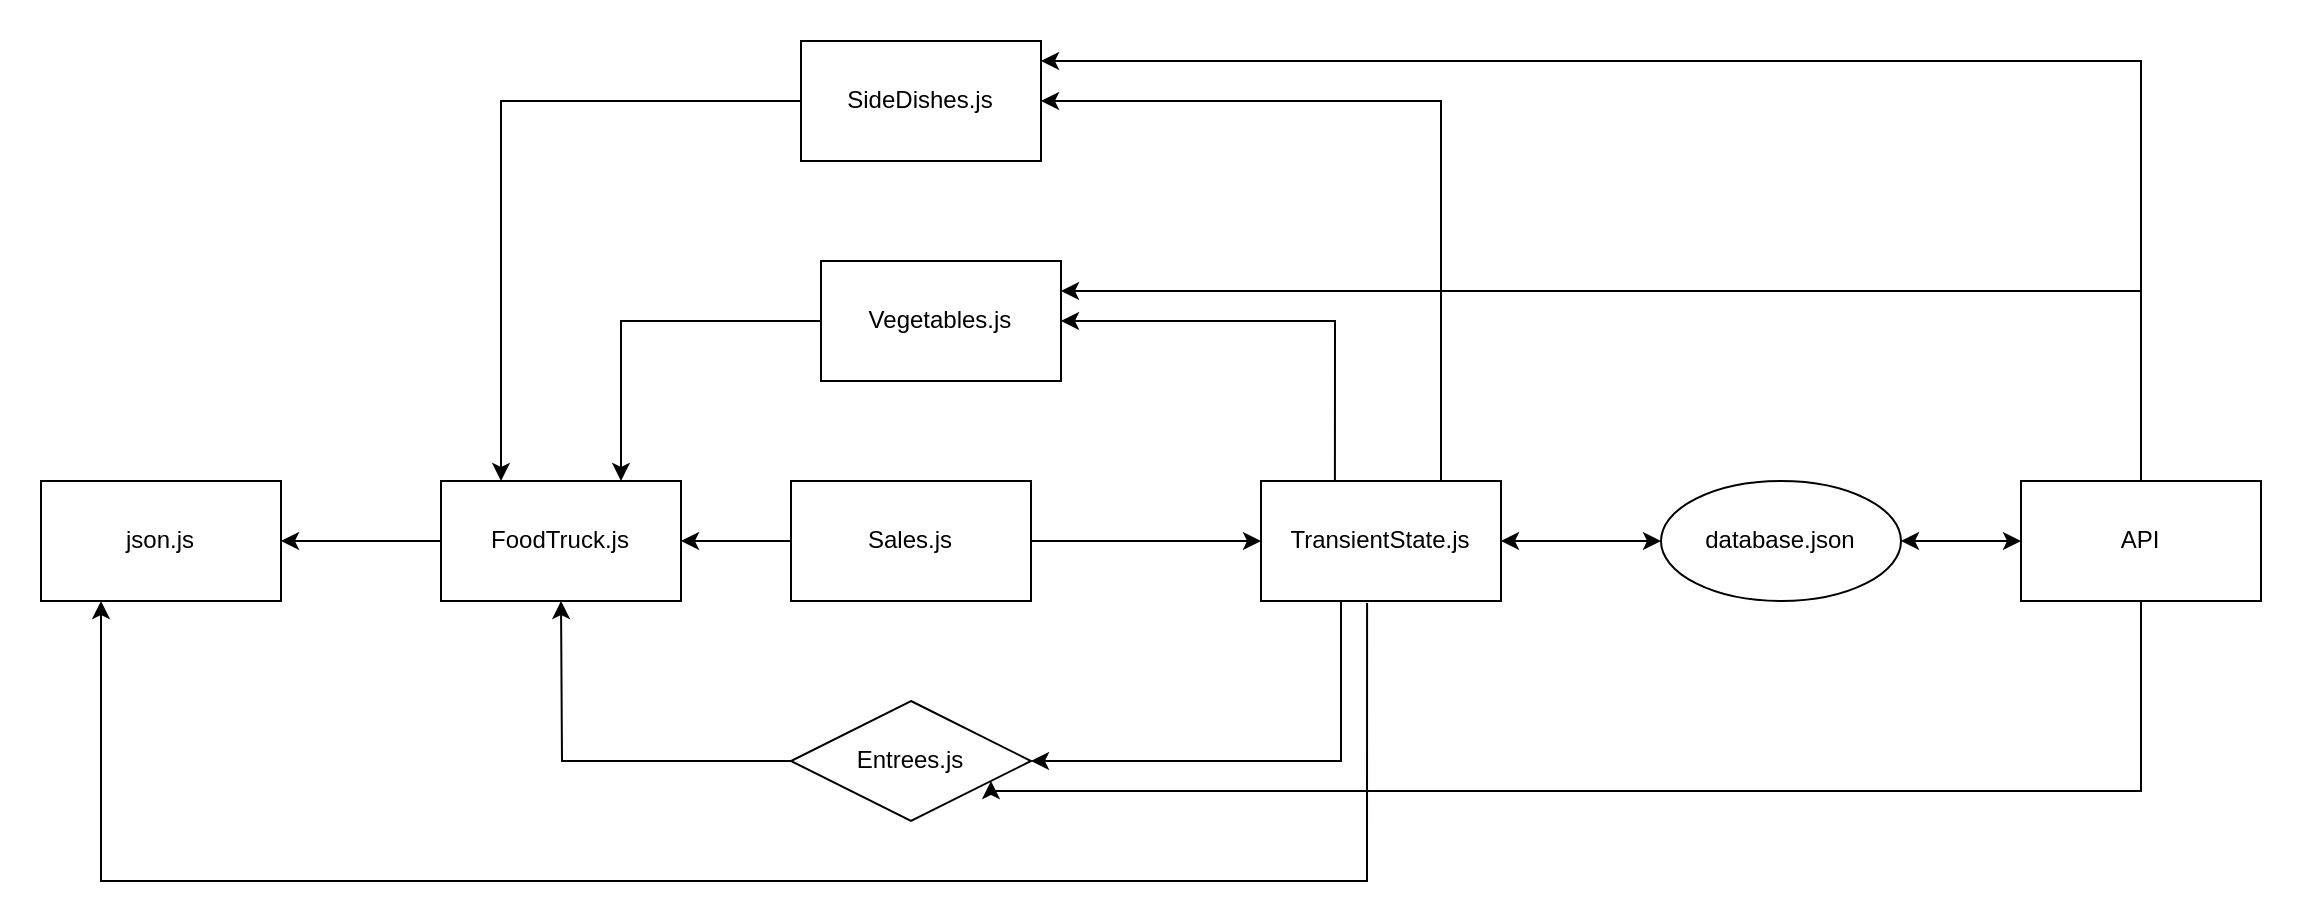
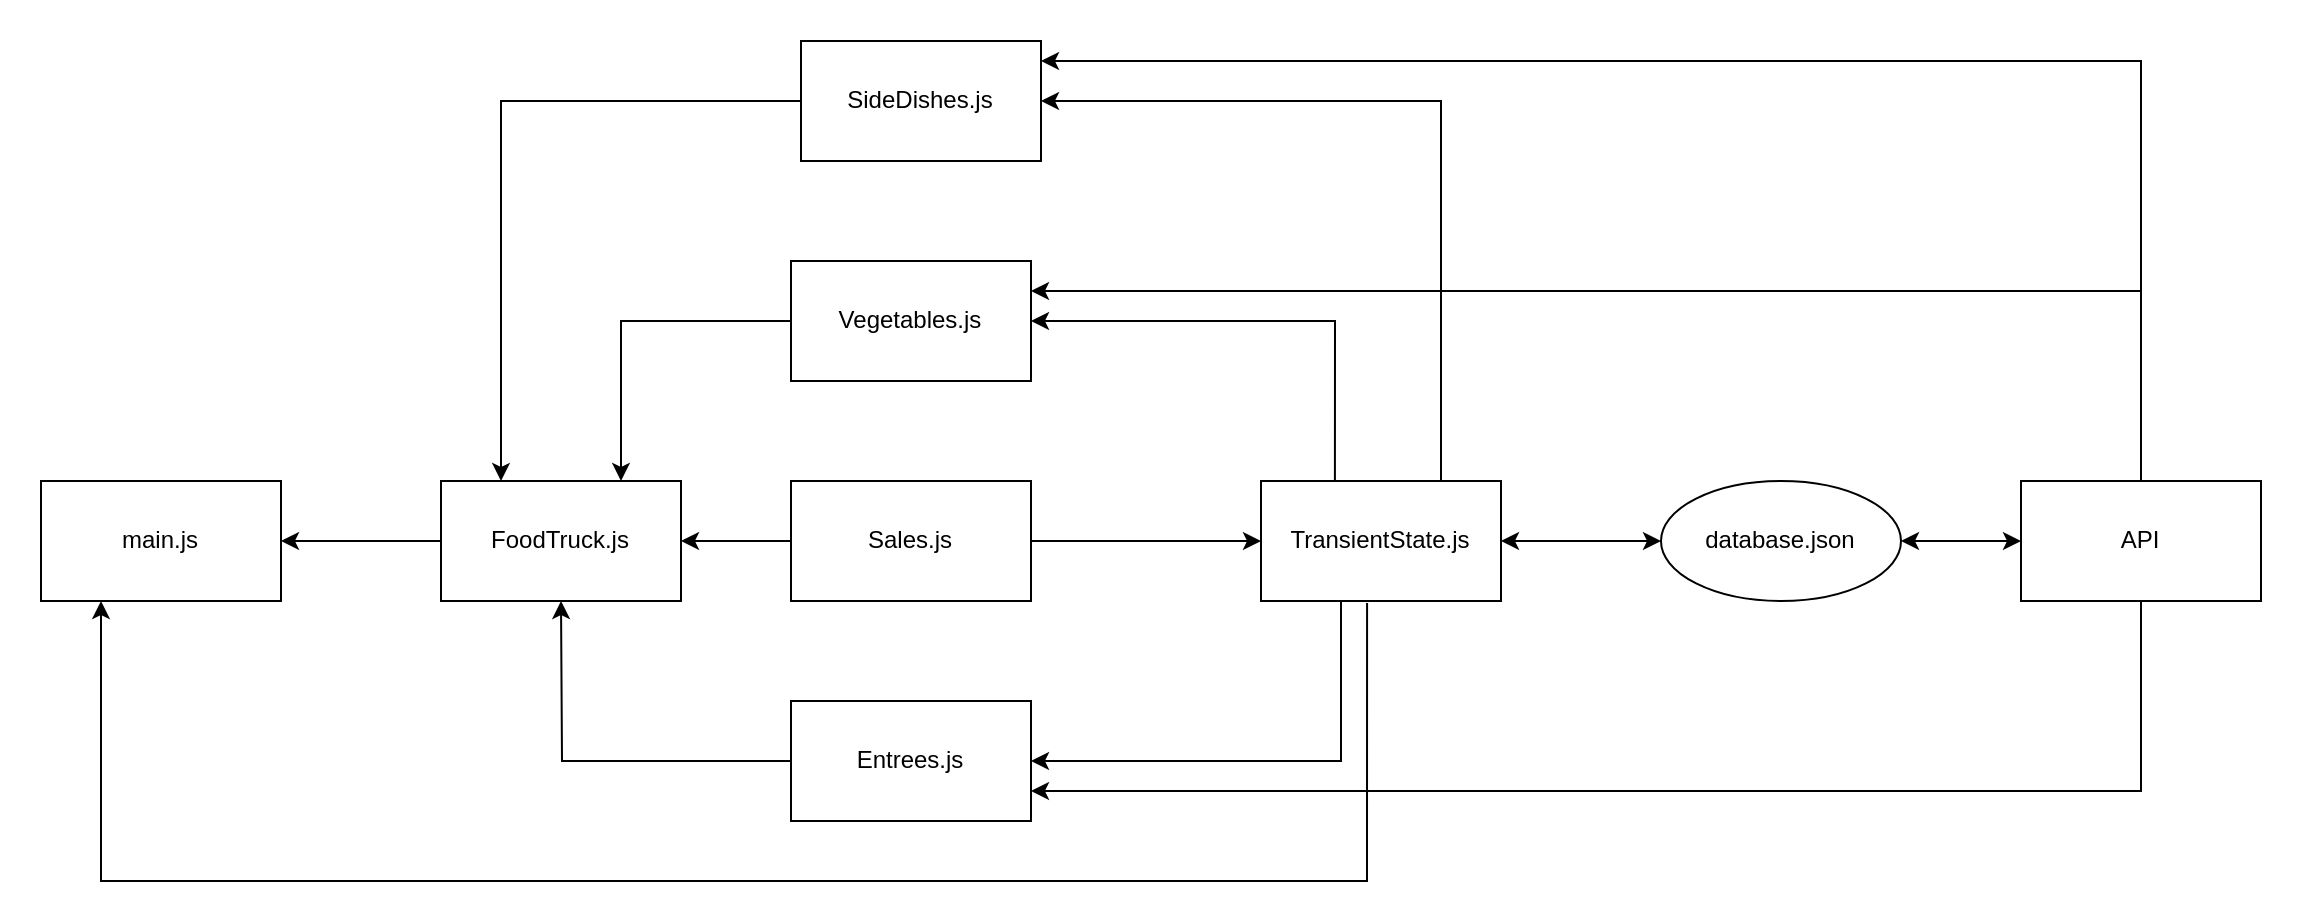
(941, 321) -> (911, 321)
(161, 541) -> (161, 541)
(911, 761) -> (911, 761)
